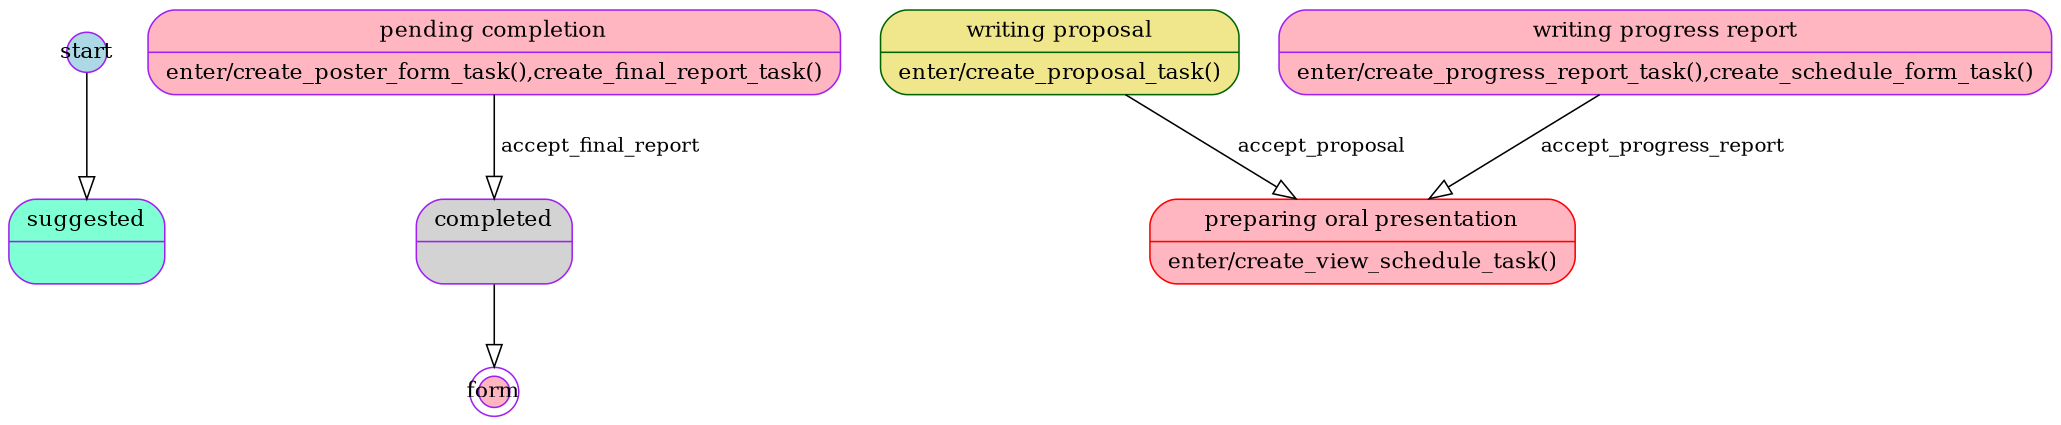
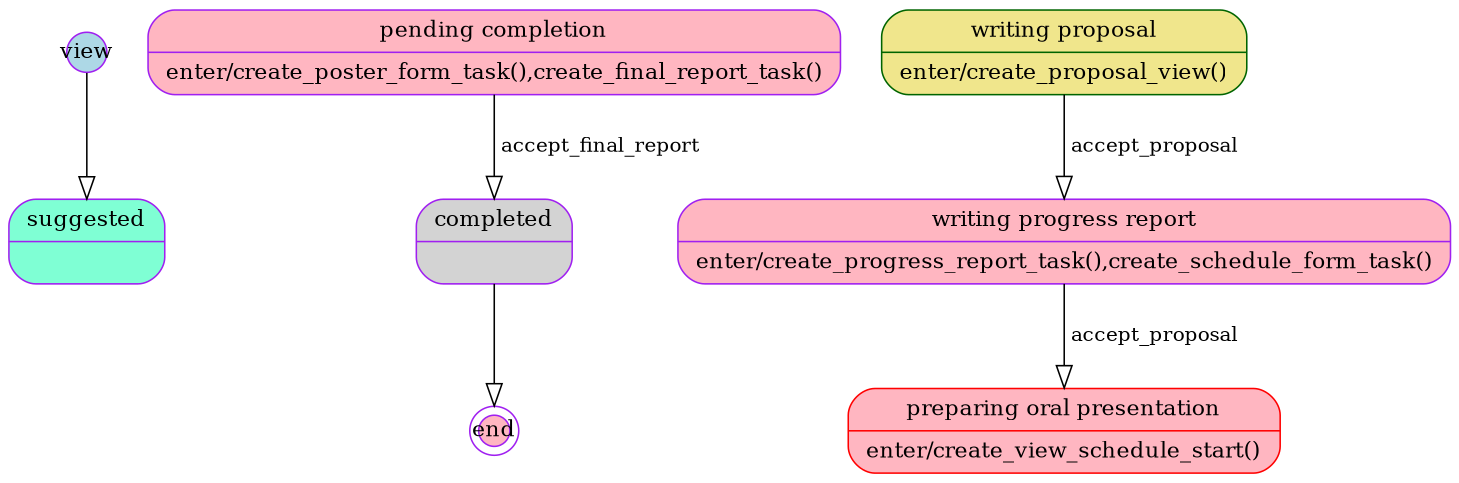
(87, 52) -> (87, 52)
(1060, 72) -> (1064, 72)
(1201, 141) -> (1064, 135)
(1670, 147) -> (1162, 336)
(1363, 262) -> (1064, 451)
(494, 392) -> (494, 431)
